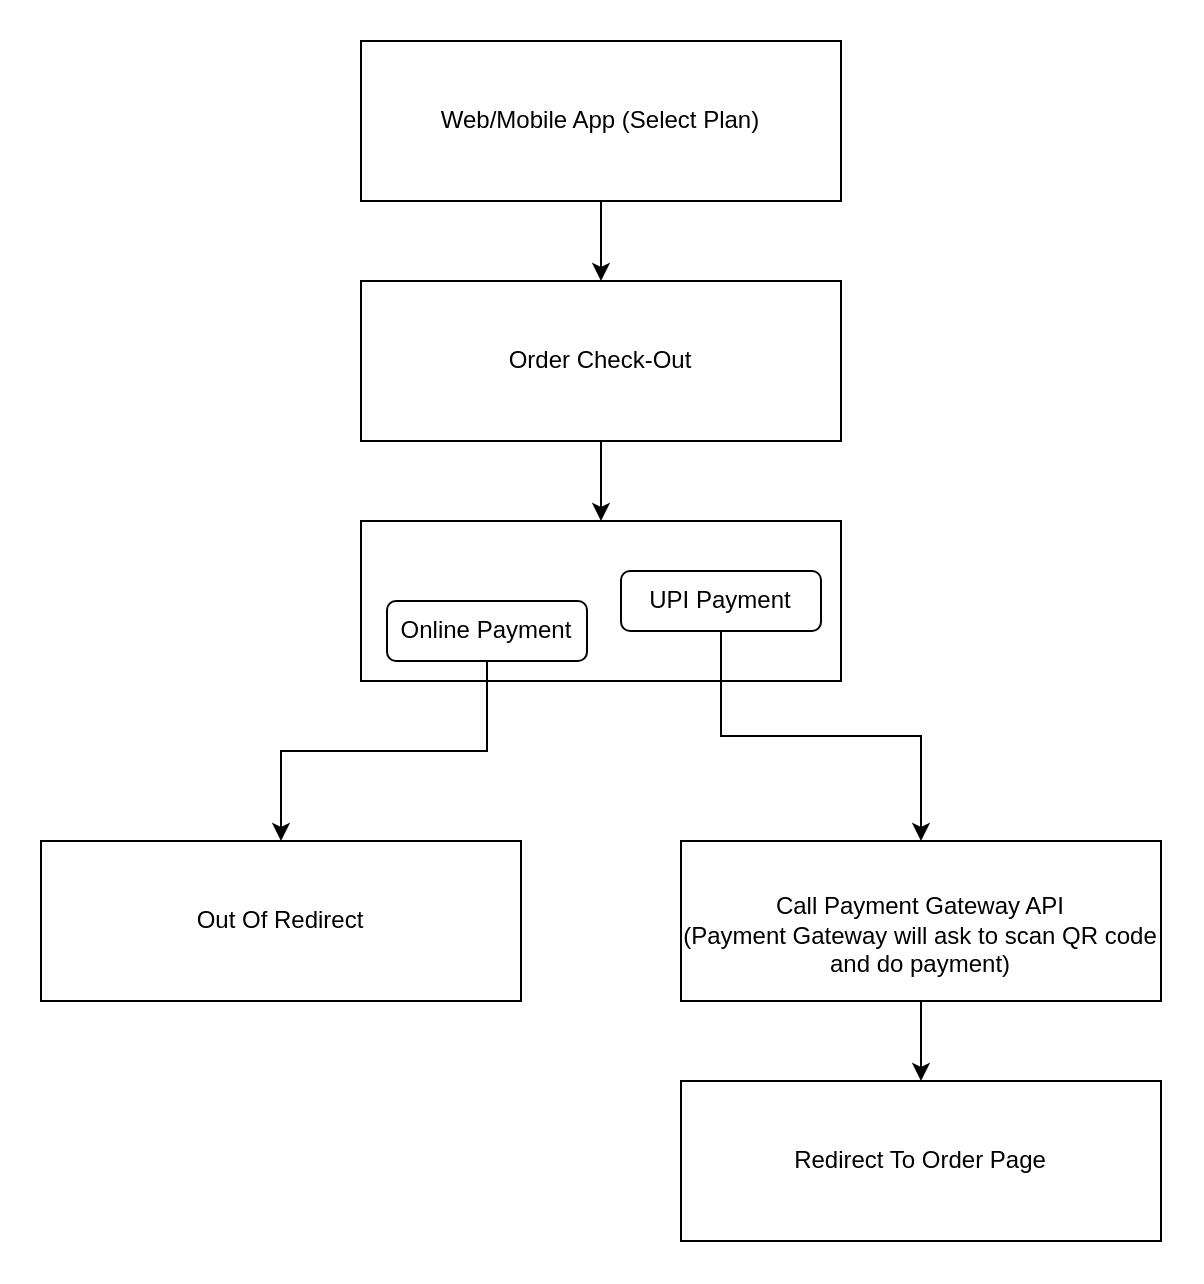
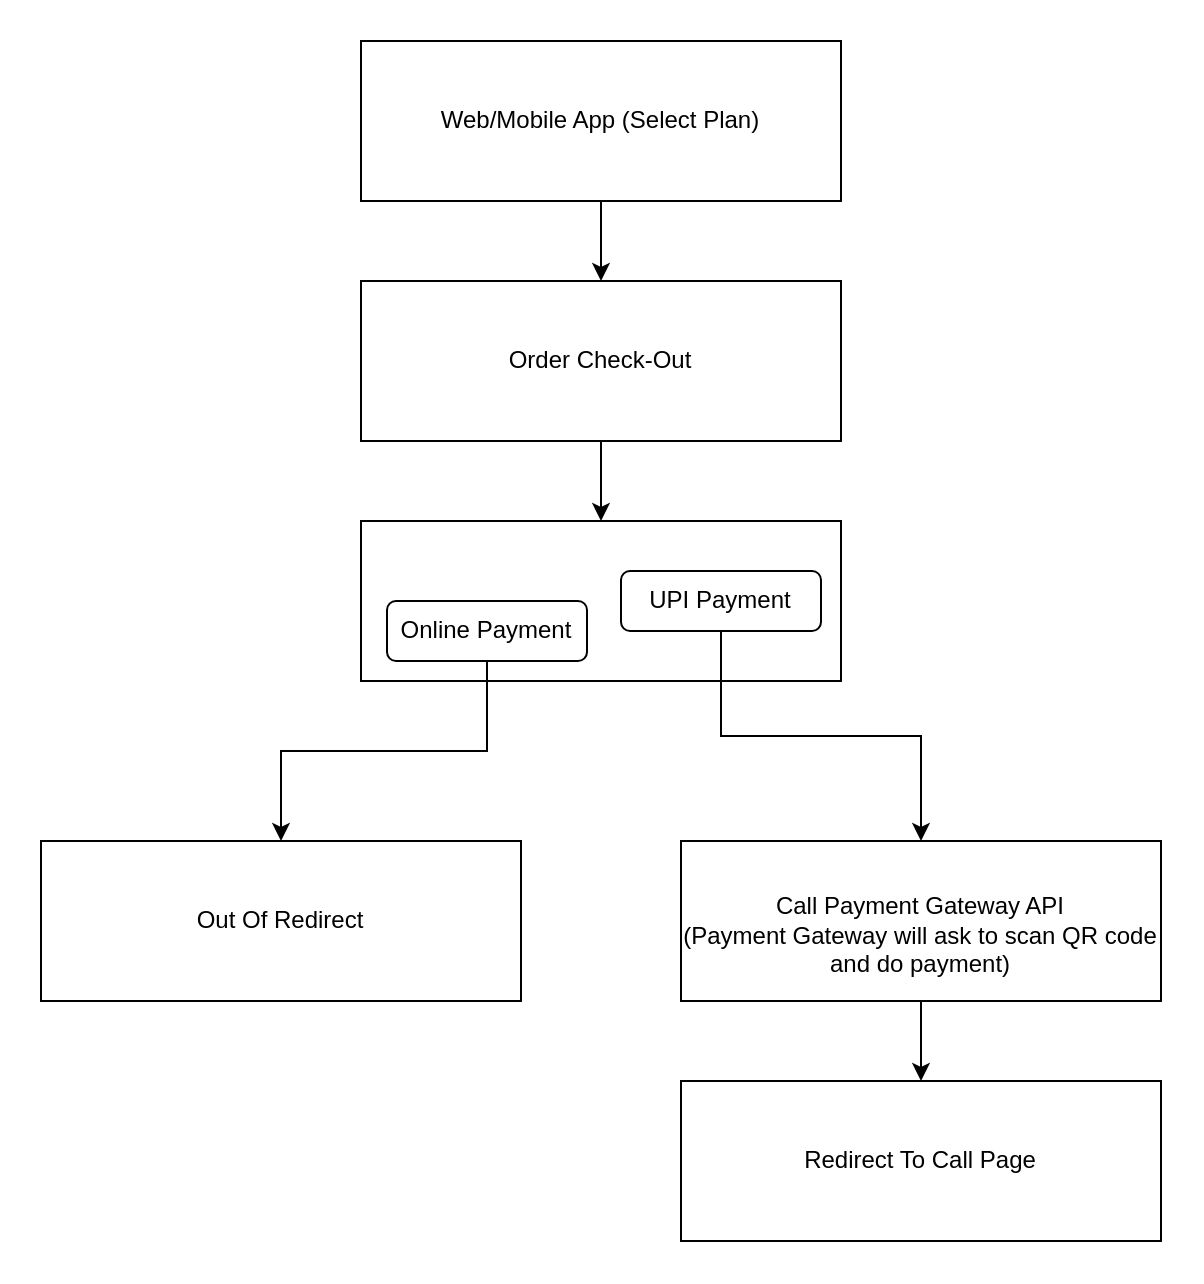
(921, 1161) -> (921, 1161)
